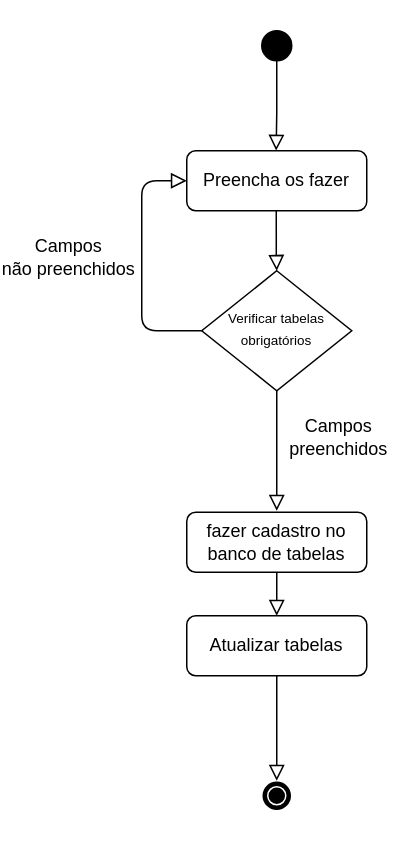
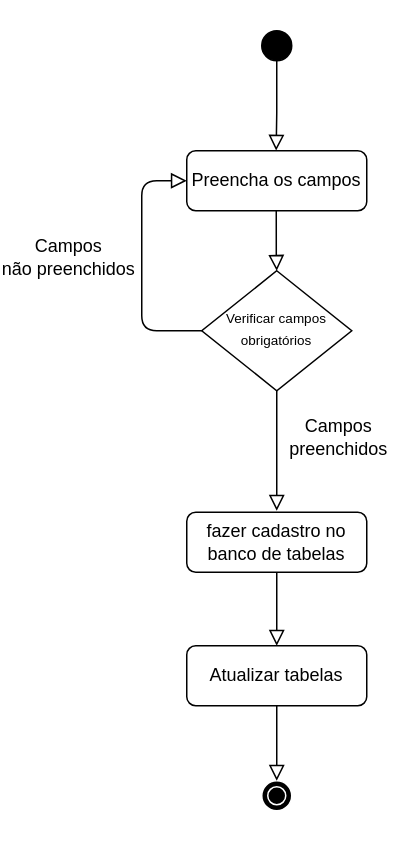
(277, 181) -> (277, 181)
(277, 328) -> (277, 328)
(277, 646) -> (277, 676)
